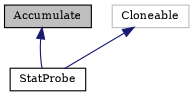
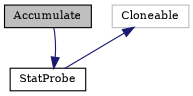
(40, 54) -> (55, 42)
